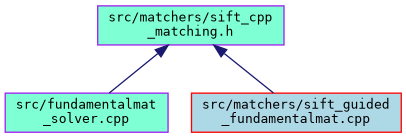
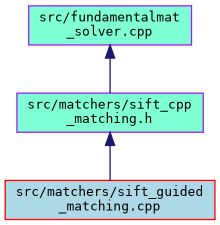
(134, 73) -> (110, 76)
(296, 113) -> (110, 200)
